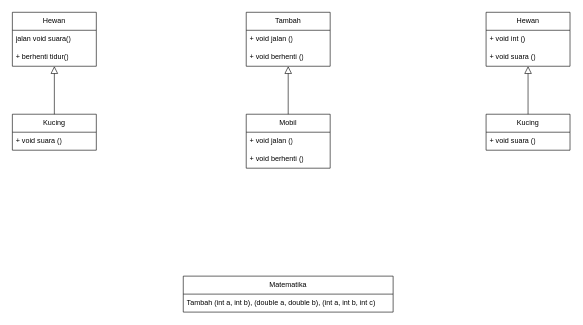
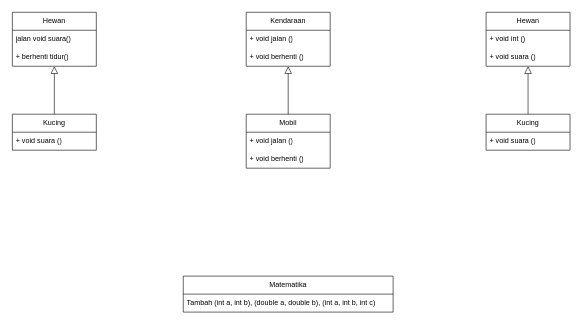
(288, 21) -> (288, 21)
